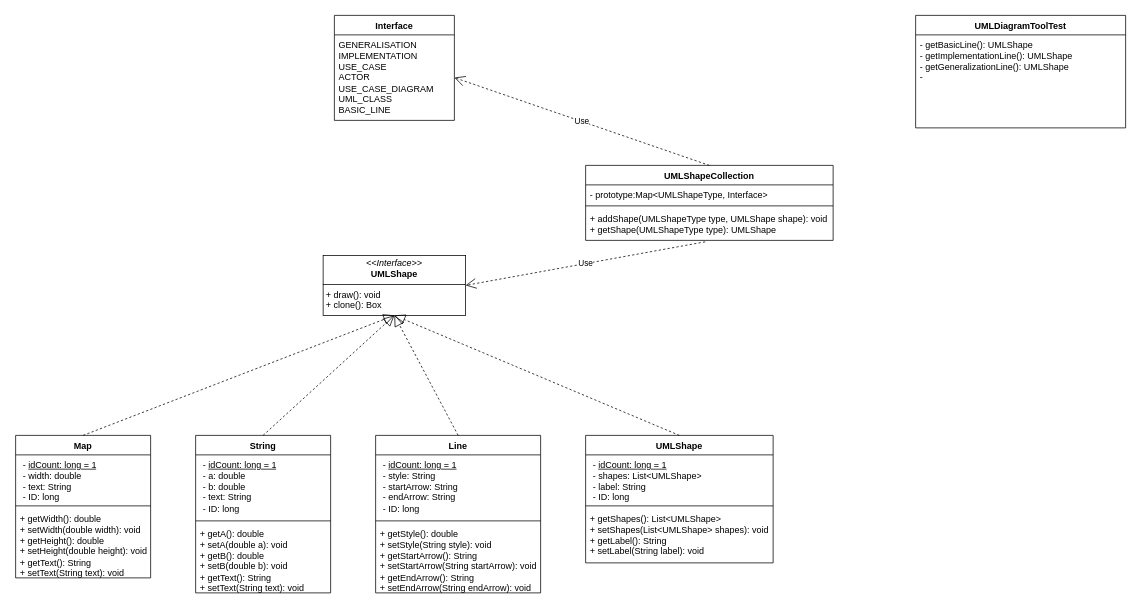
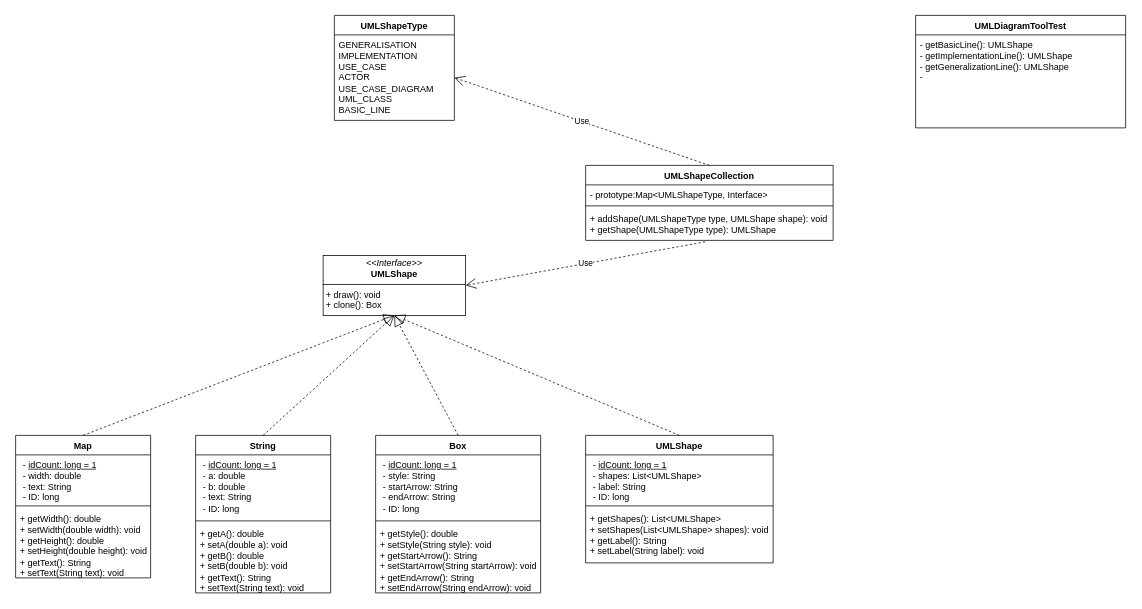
(394, 26) -> (394, 26)
(458, 446) -> (458, 446)
